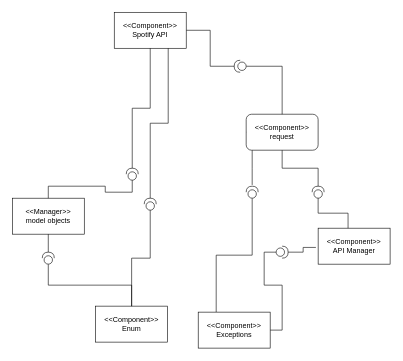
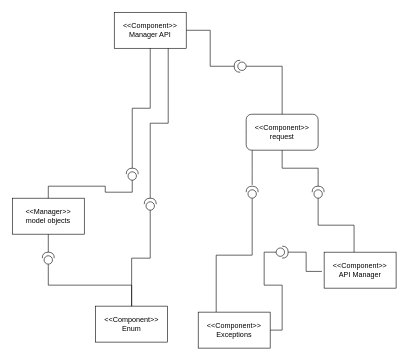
(150, 30) -> (150, 30)
(354, 246) -> (360, 270)
